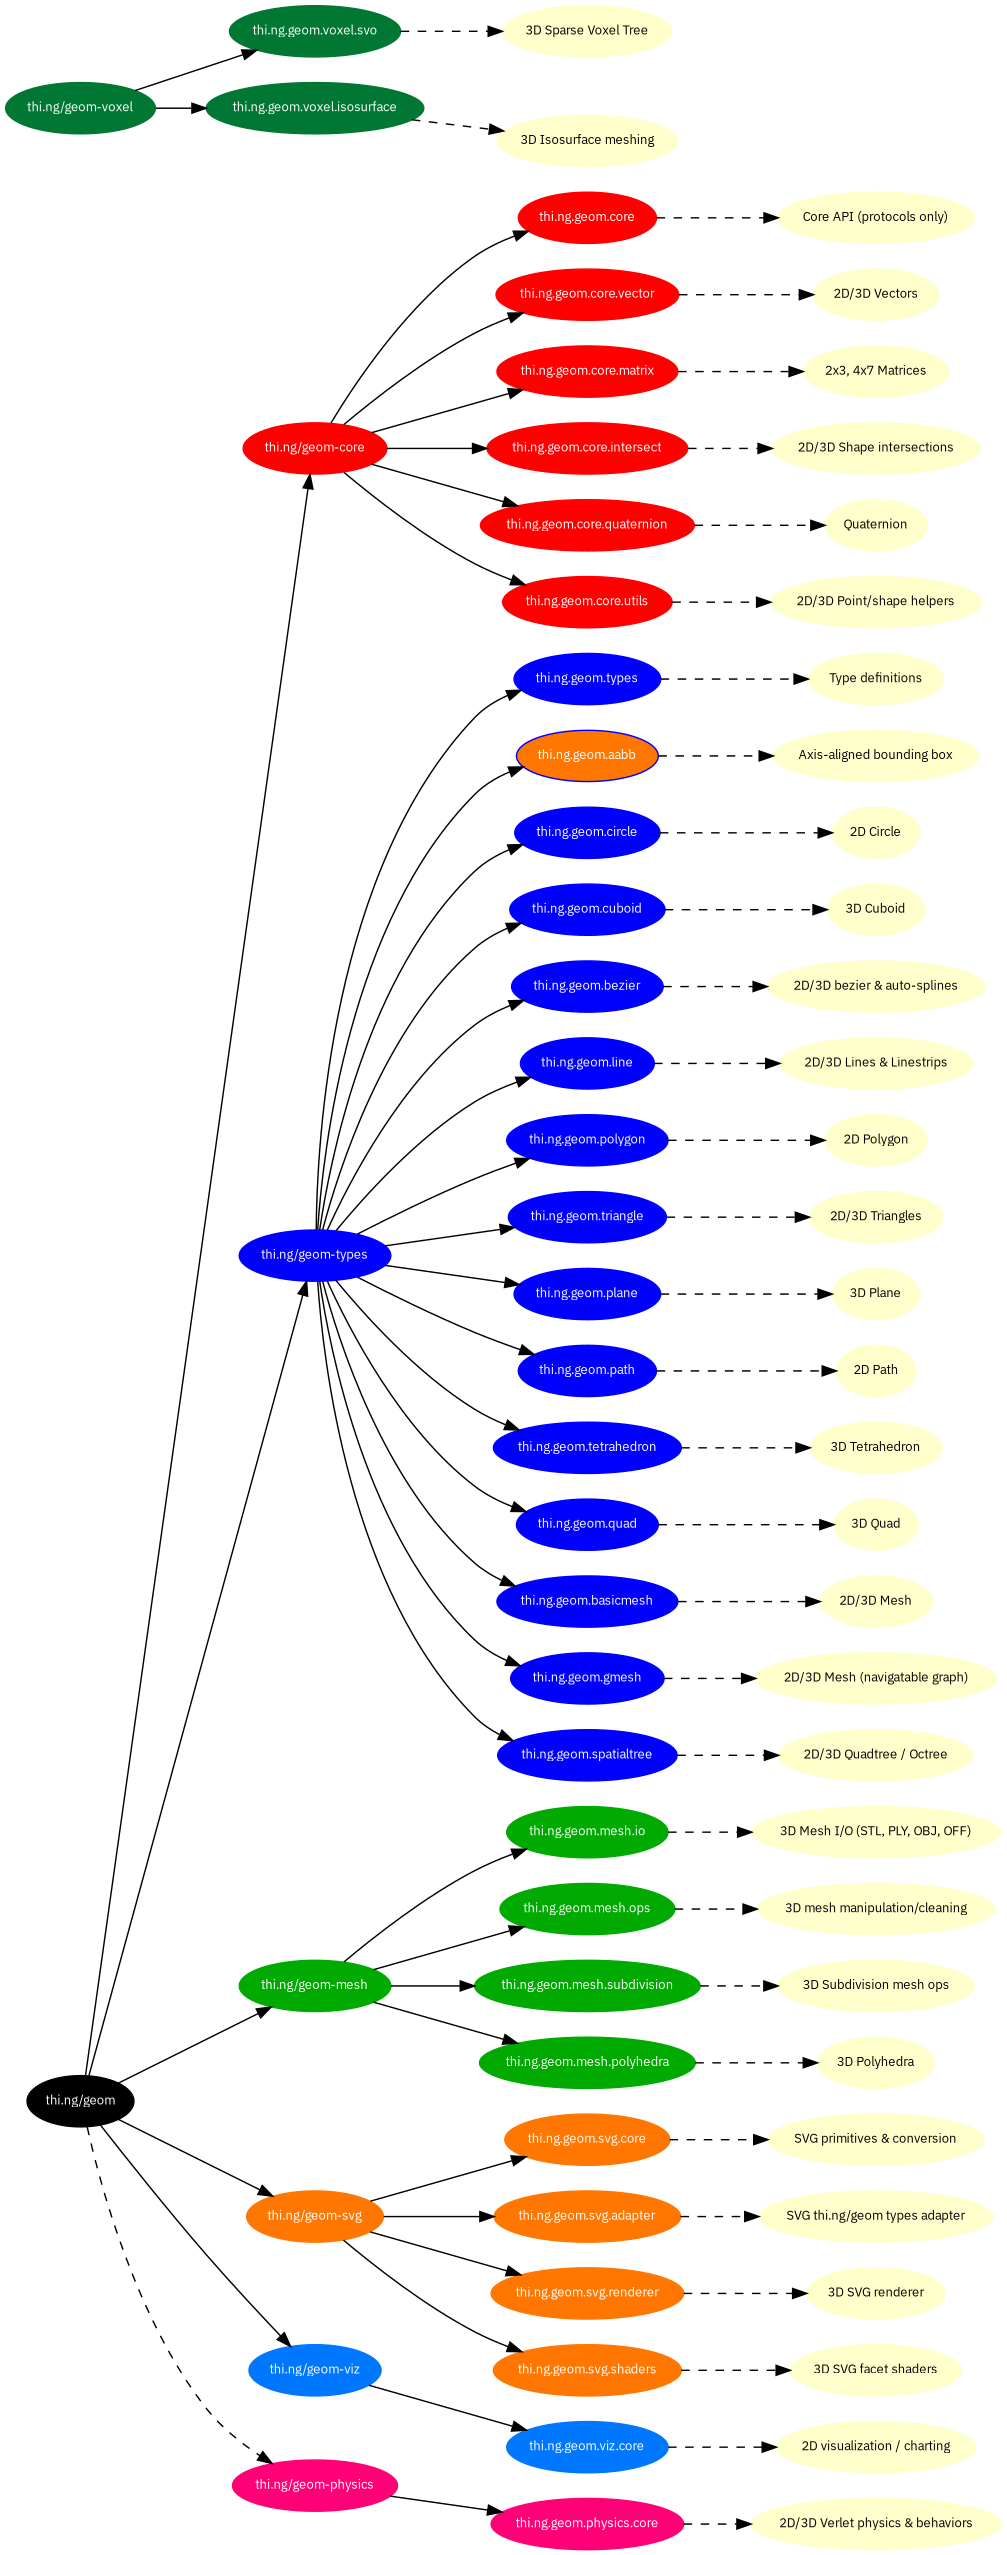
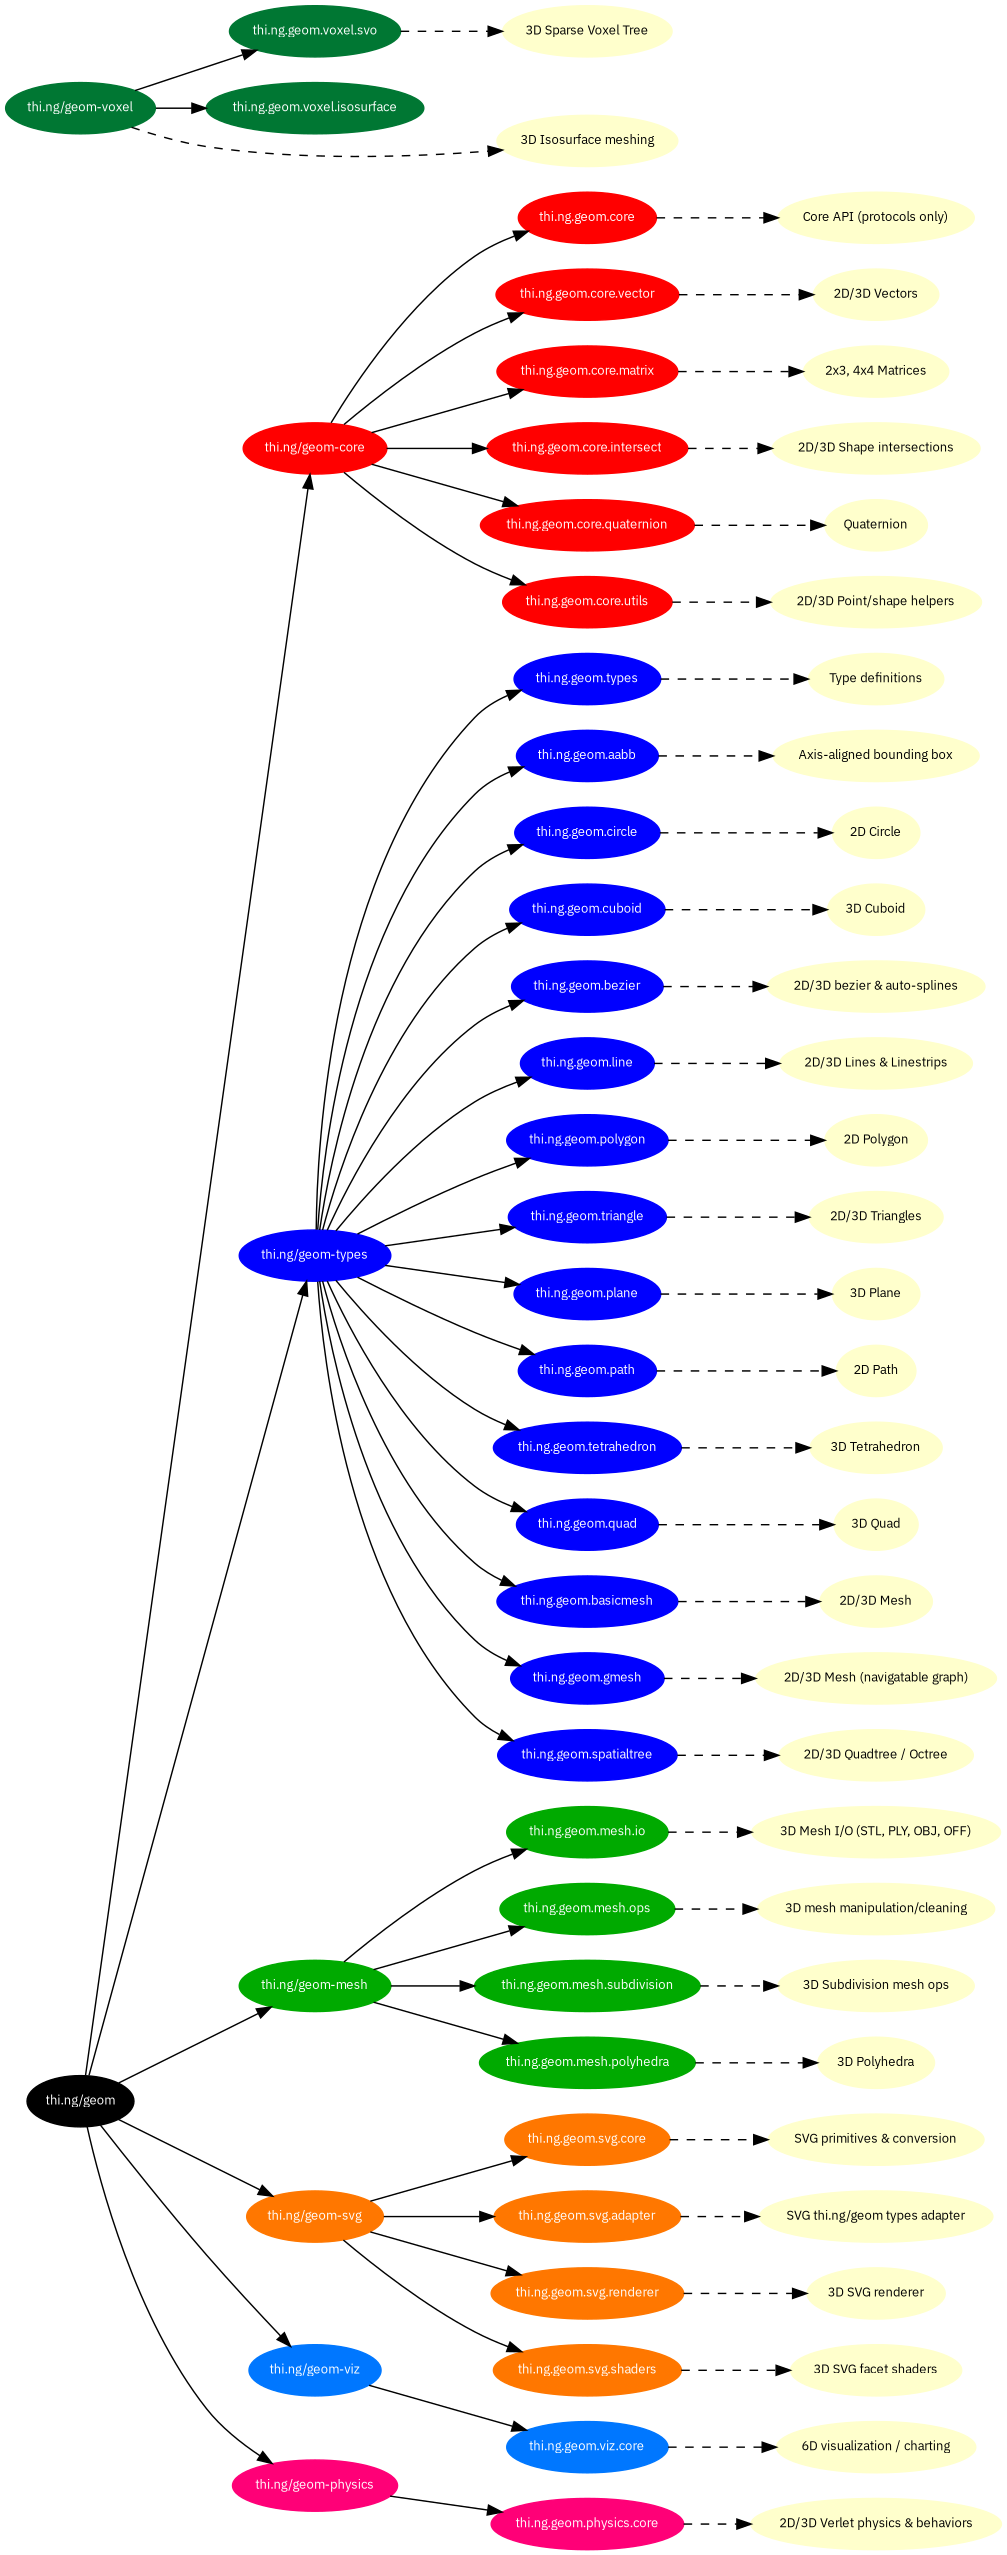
(450, 124) -> (308, 156)
(876, 372) -> (876, 372)
(587, 756) -> (587, 756)
(147, 2307) -> (147, 2307)
(876, 2447) -> (876, 2447)
